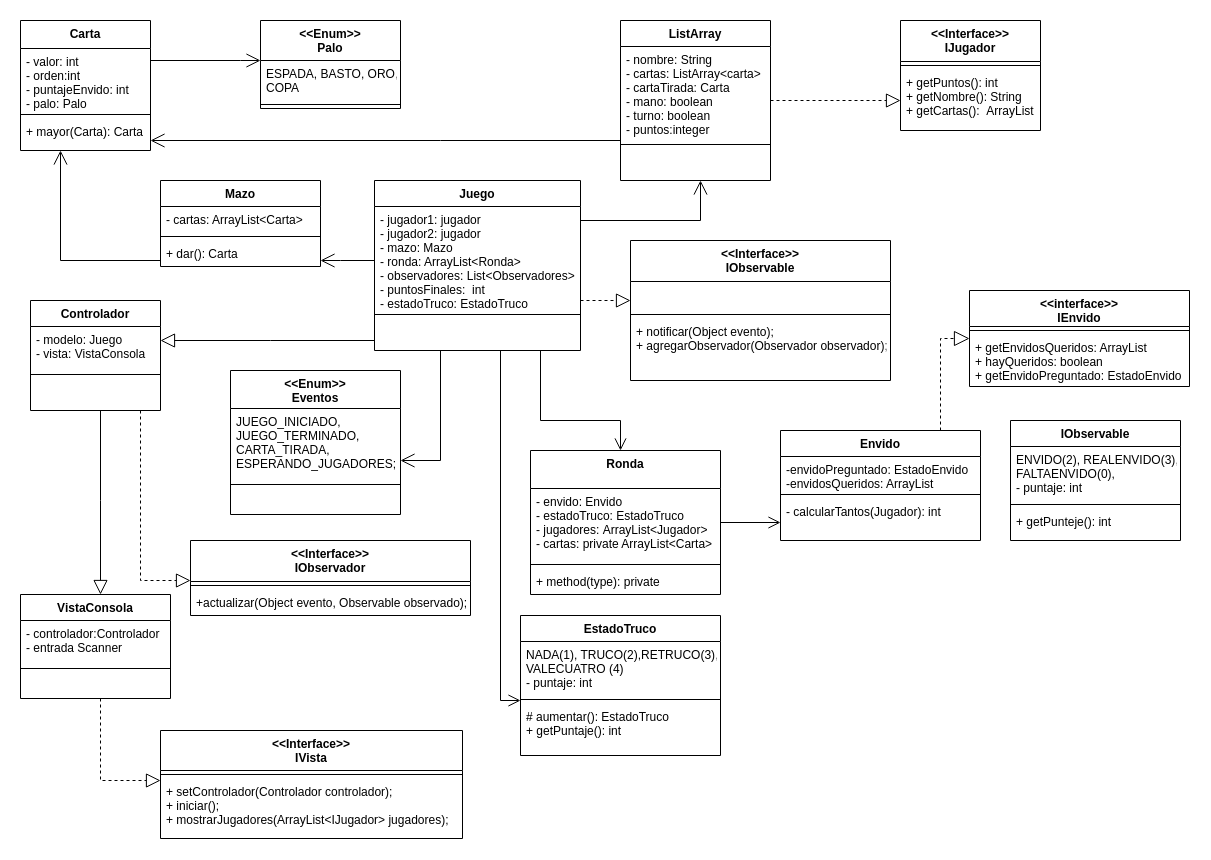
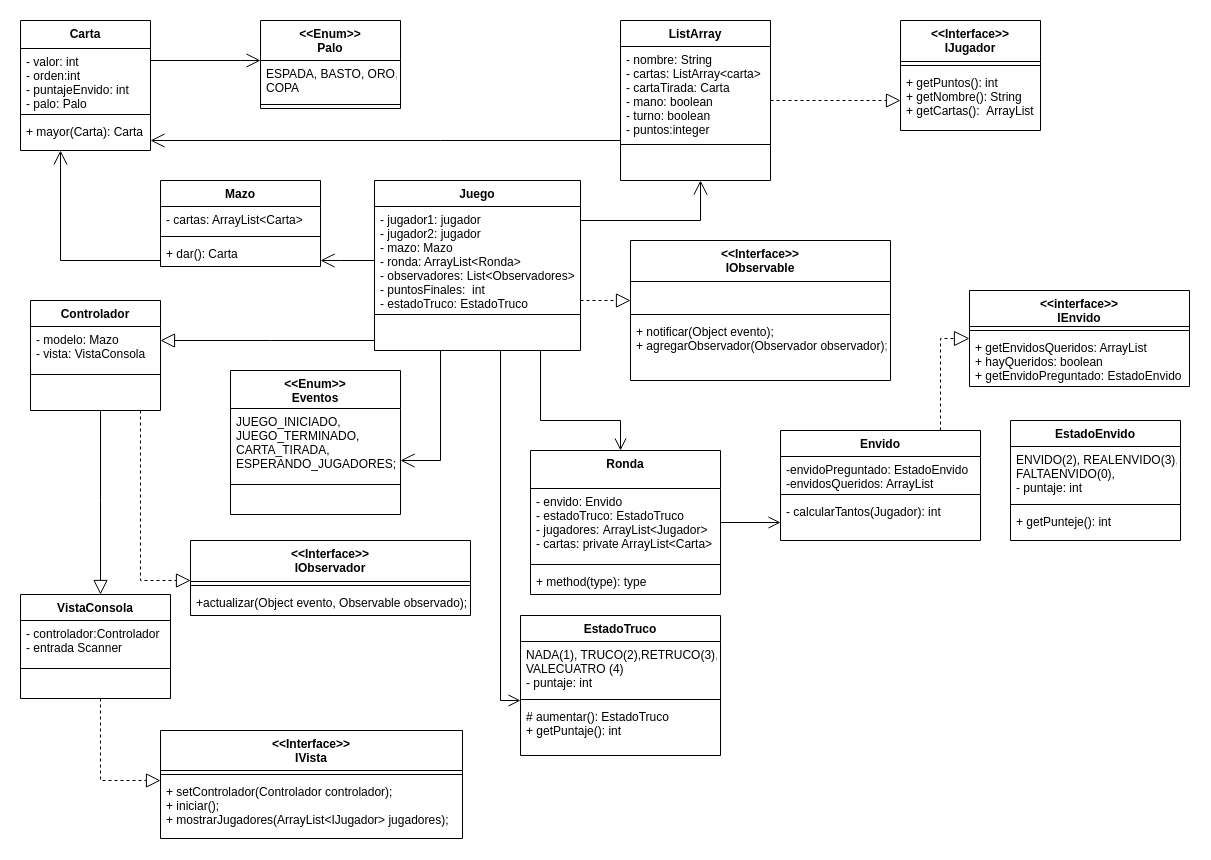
(80, 340) -> (77, 340)
(1095, 434) -> (1095, 434)
(607, 582) -> (599, 582)
